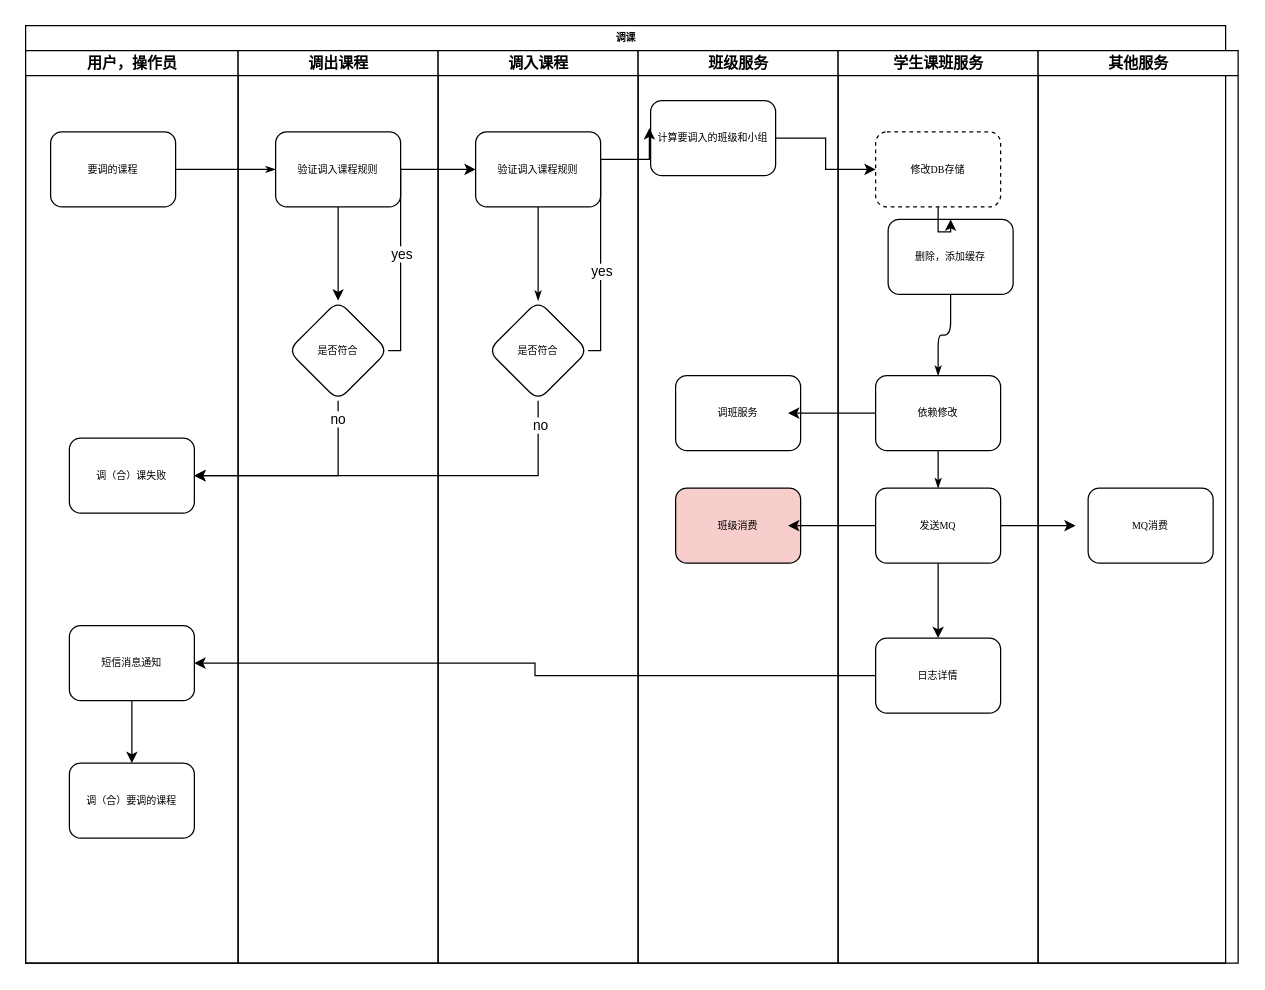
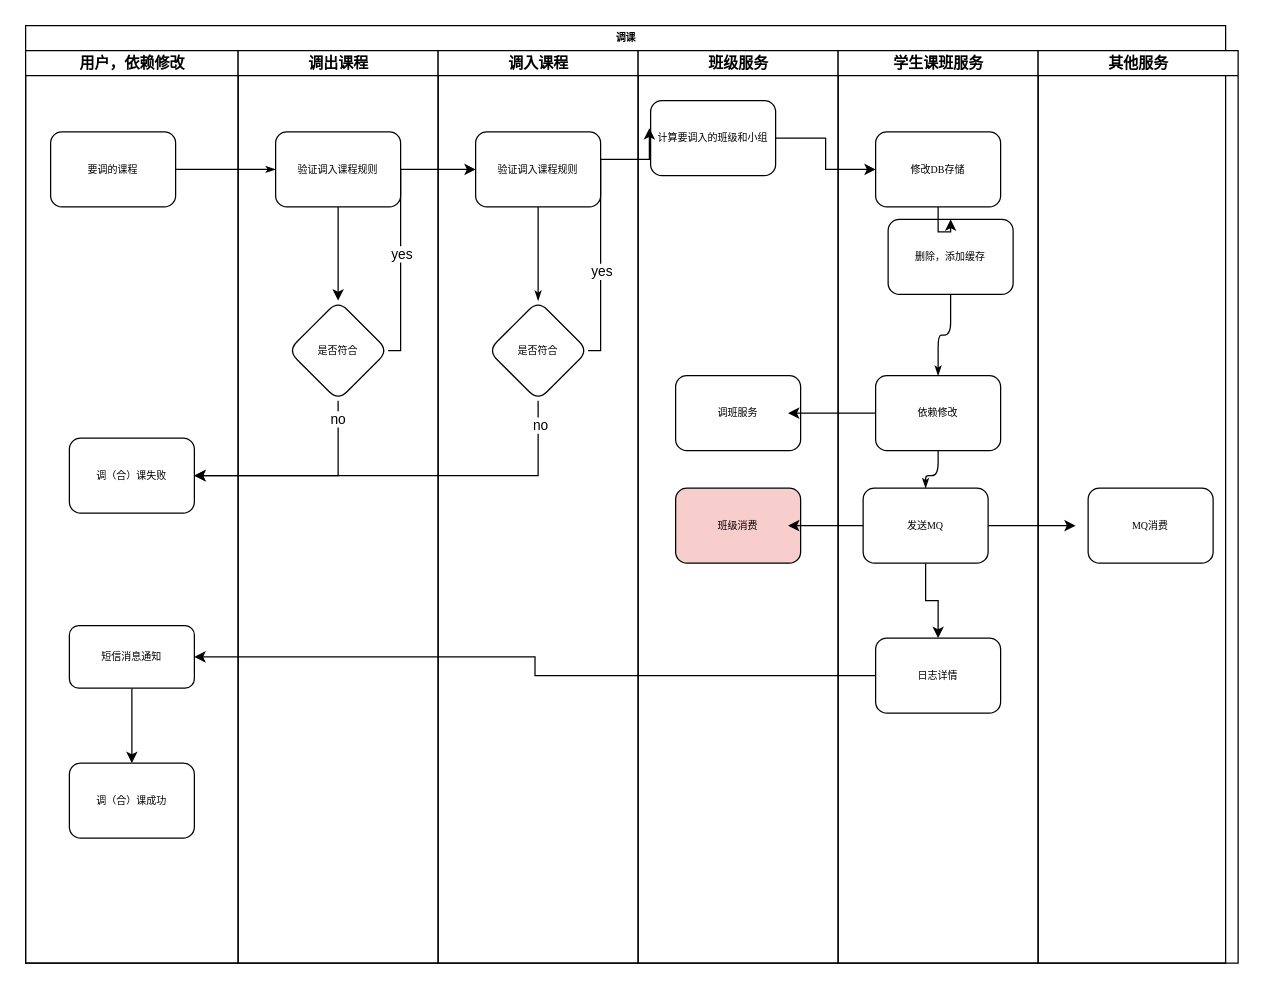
(133, 63) -> (133, 63)
(938, 169) -> (938, 169)
(938, 526) -> (926, 526)
(132, 663) -> (132, 657)
(132, 801) -> (132, 801)
